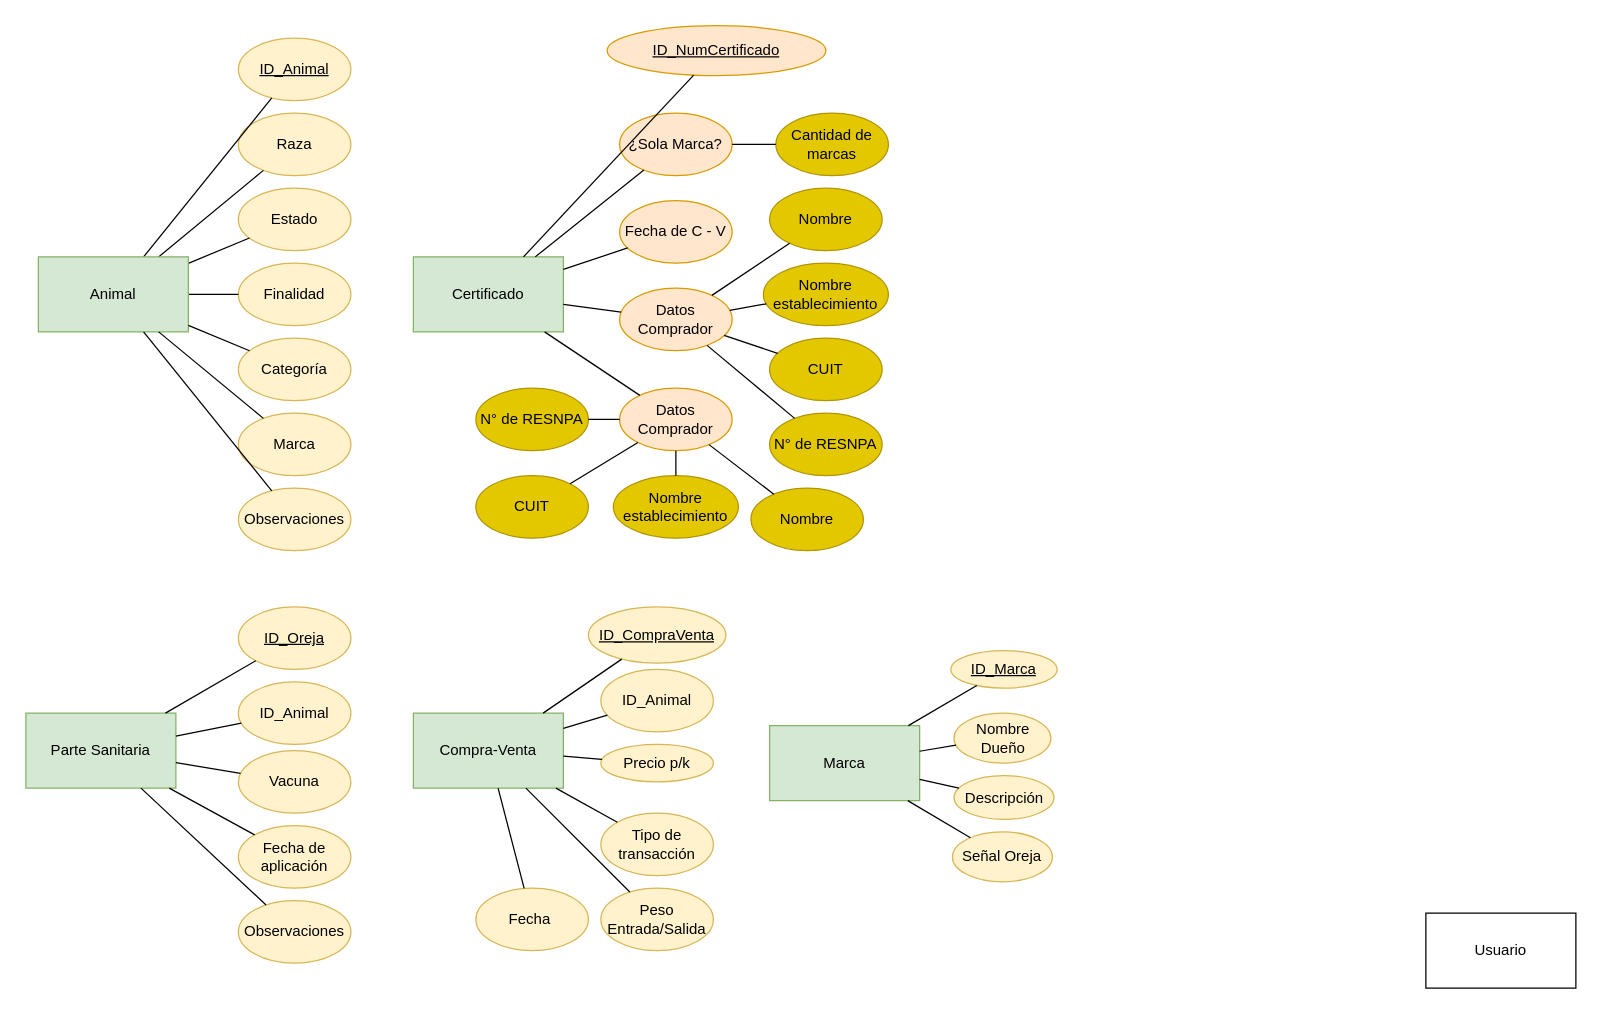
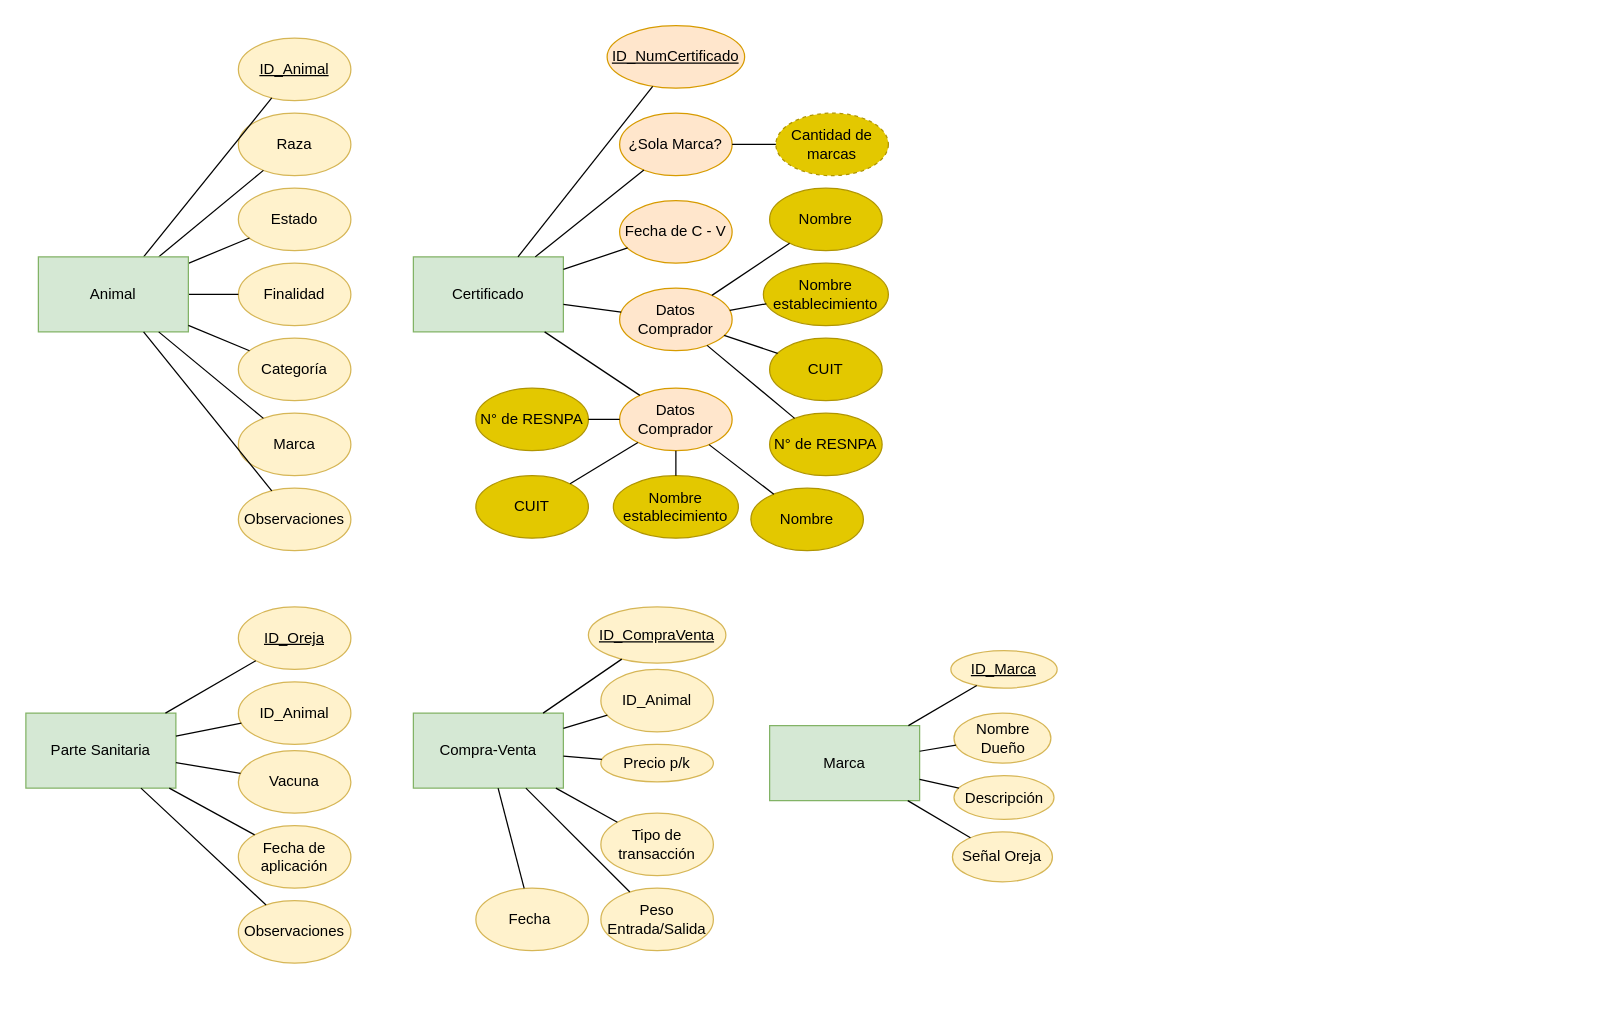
(716, 51) -> (676, 57)
(832, 144) -> (832, 144)
(1501, 951) -> none
